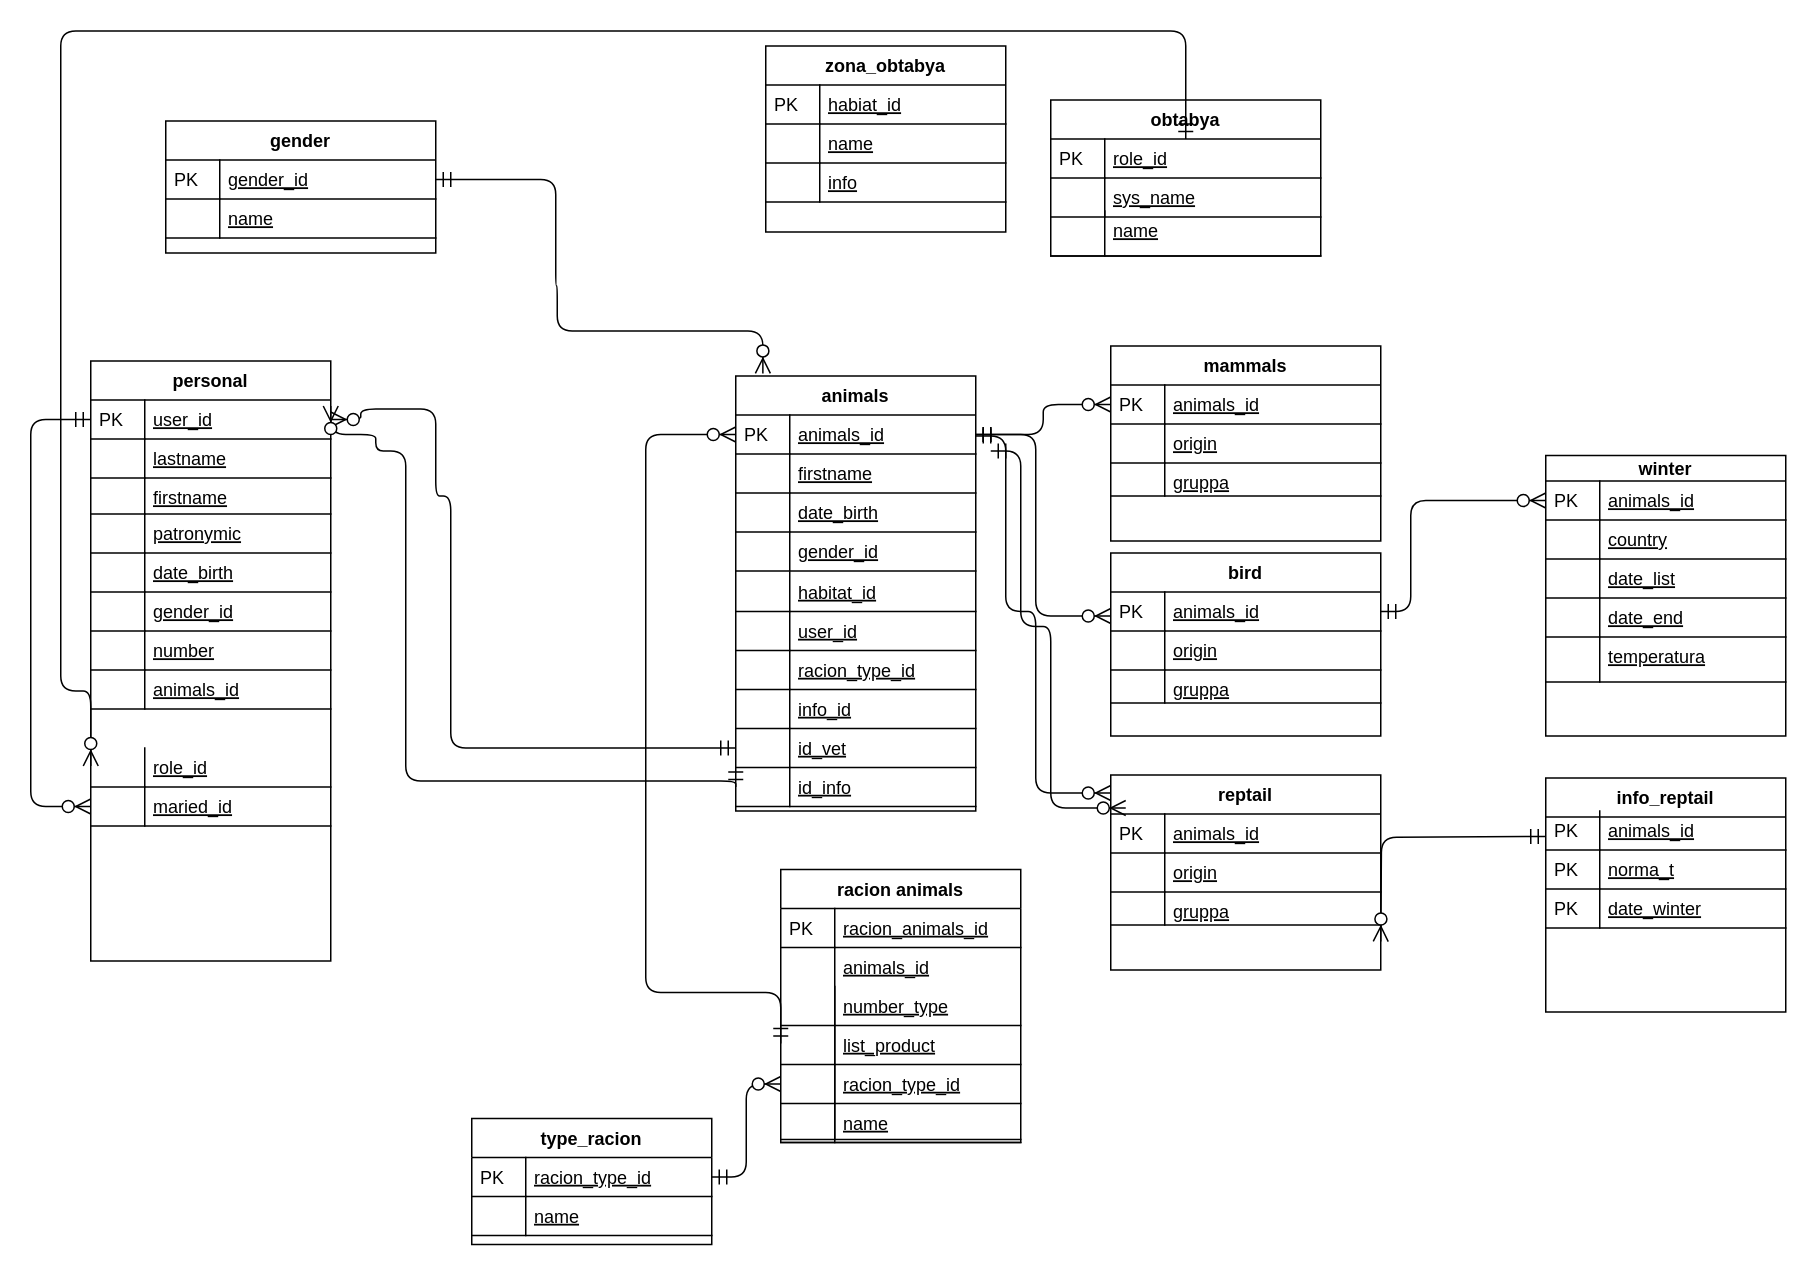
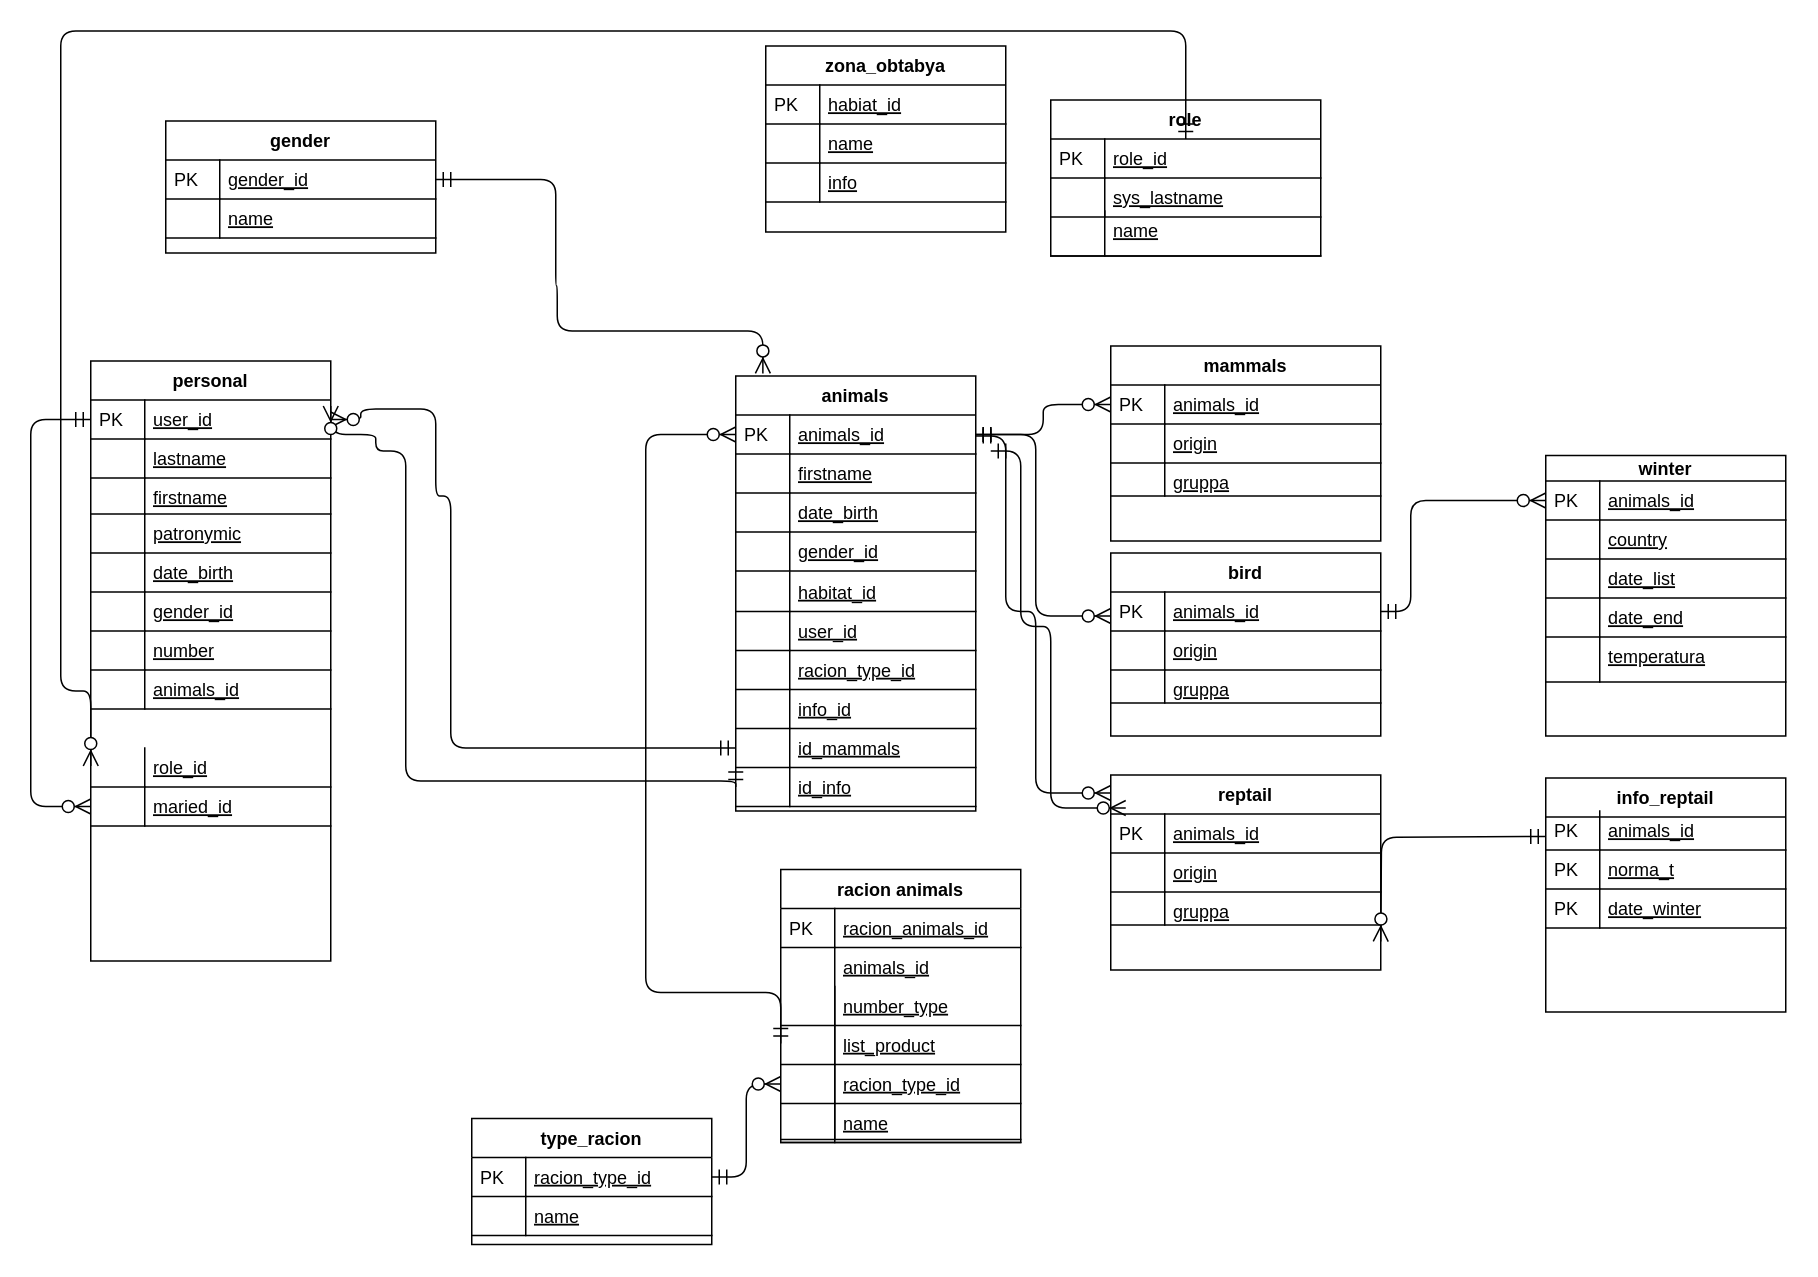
(1185, 120) -> (1185, 120)
(1153, 198) -> (1171, 198)
(826, 749) -> (844, 749)
